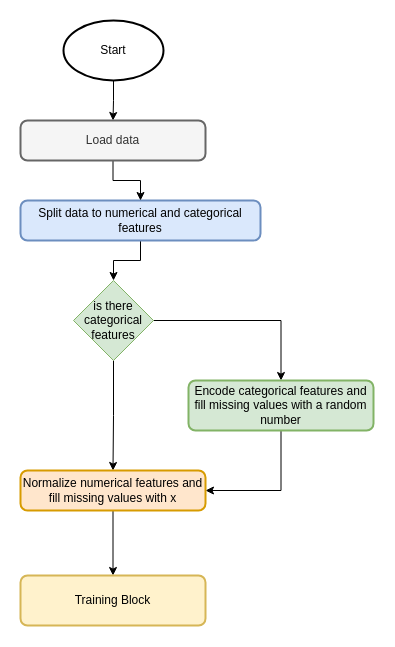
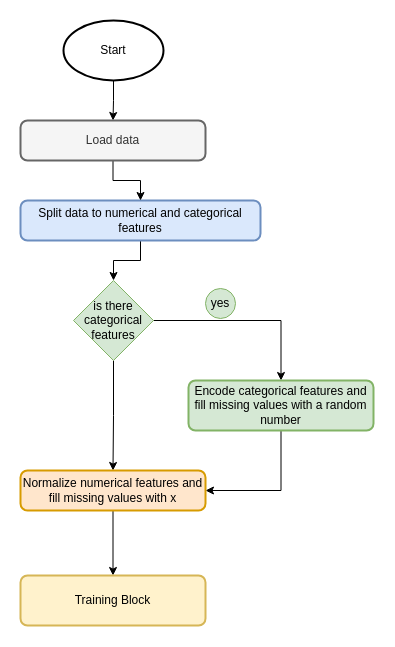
none -> (221, 304)
